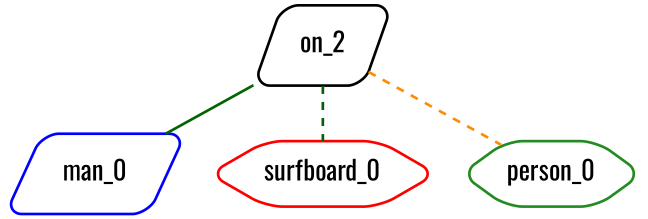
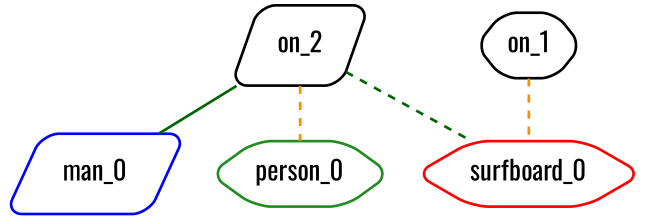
none -> (529, 45)
